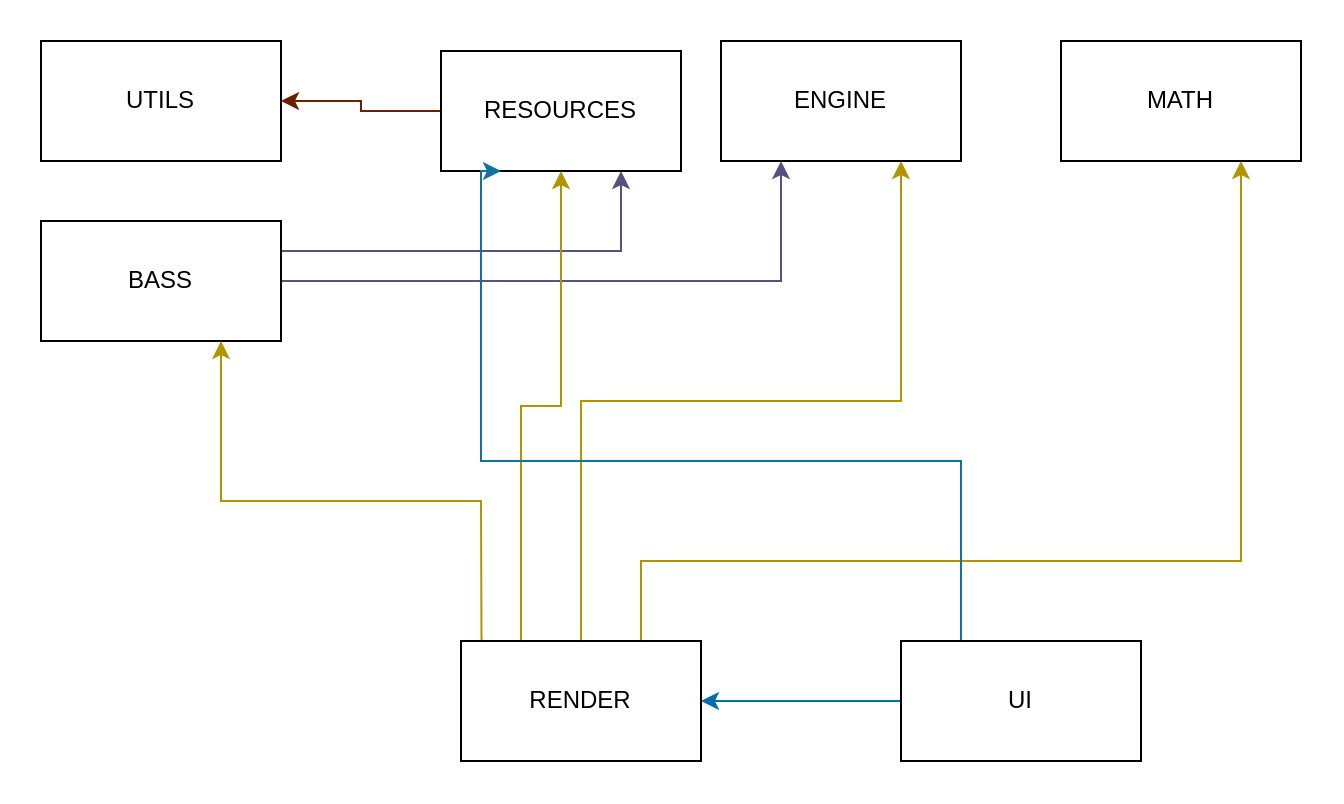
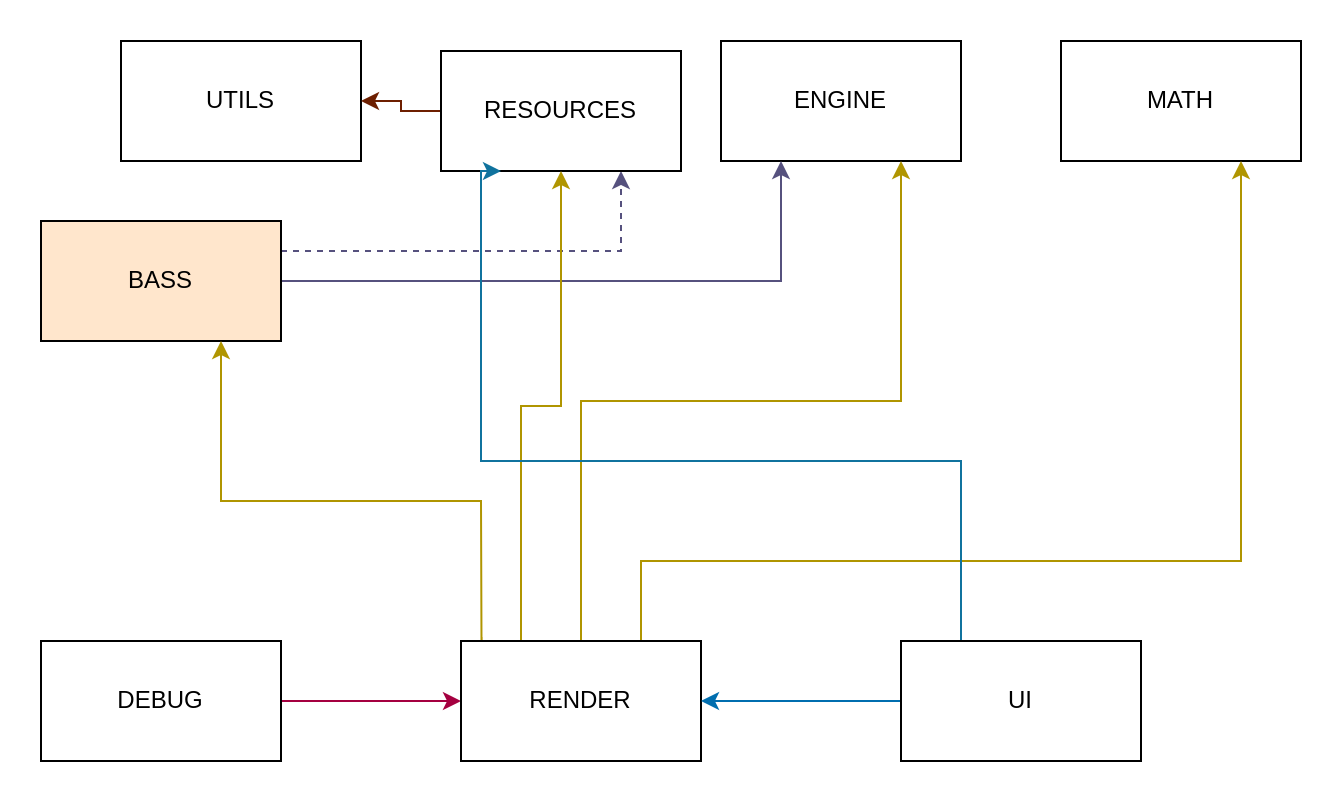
(161, 101) -> (241, 101)
(486, 251) -> (486, 251)
(161, 281) -> (161, 281)
none -> (161, 701)
none -> (364, 701)
